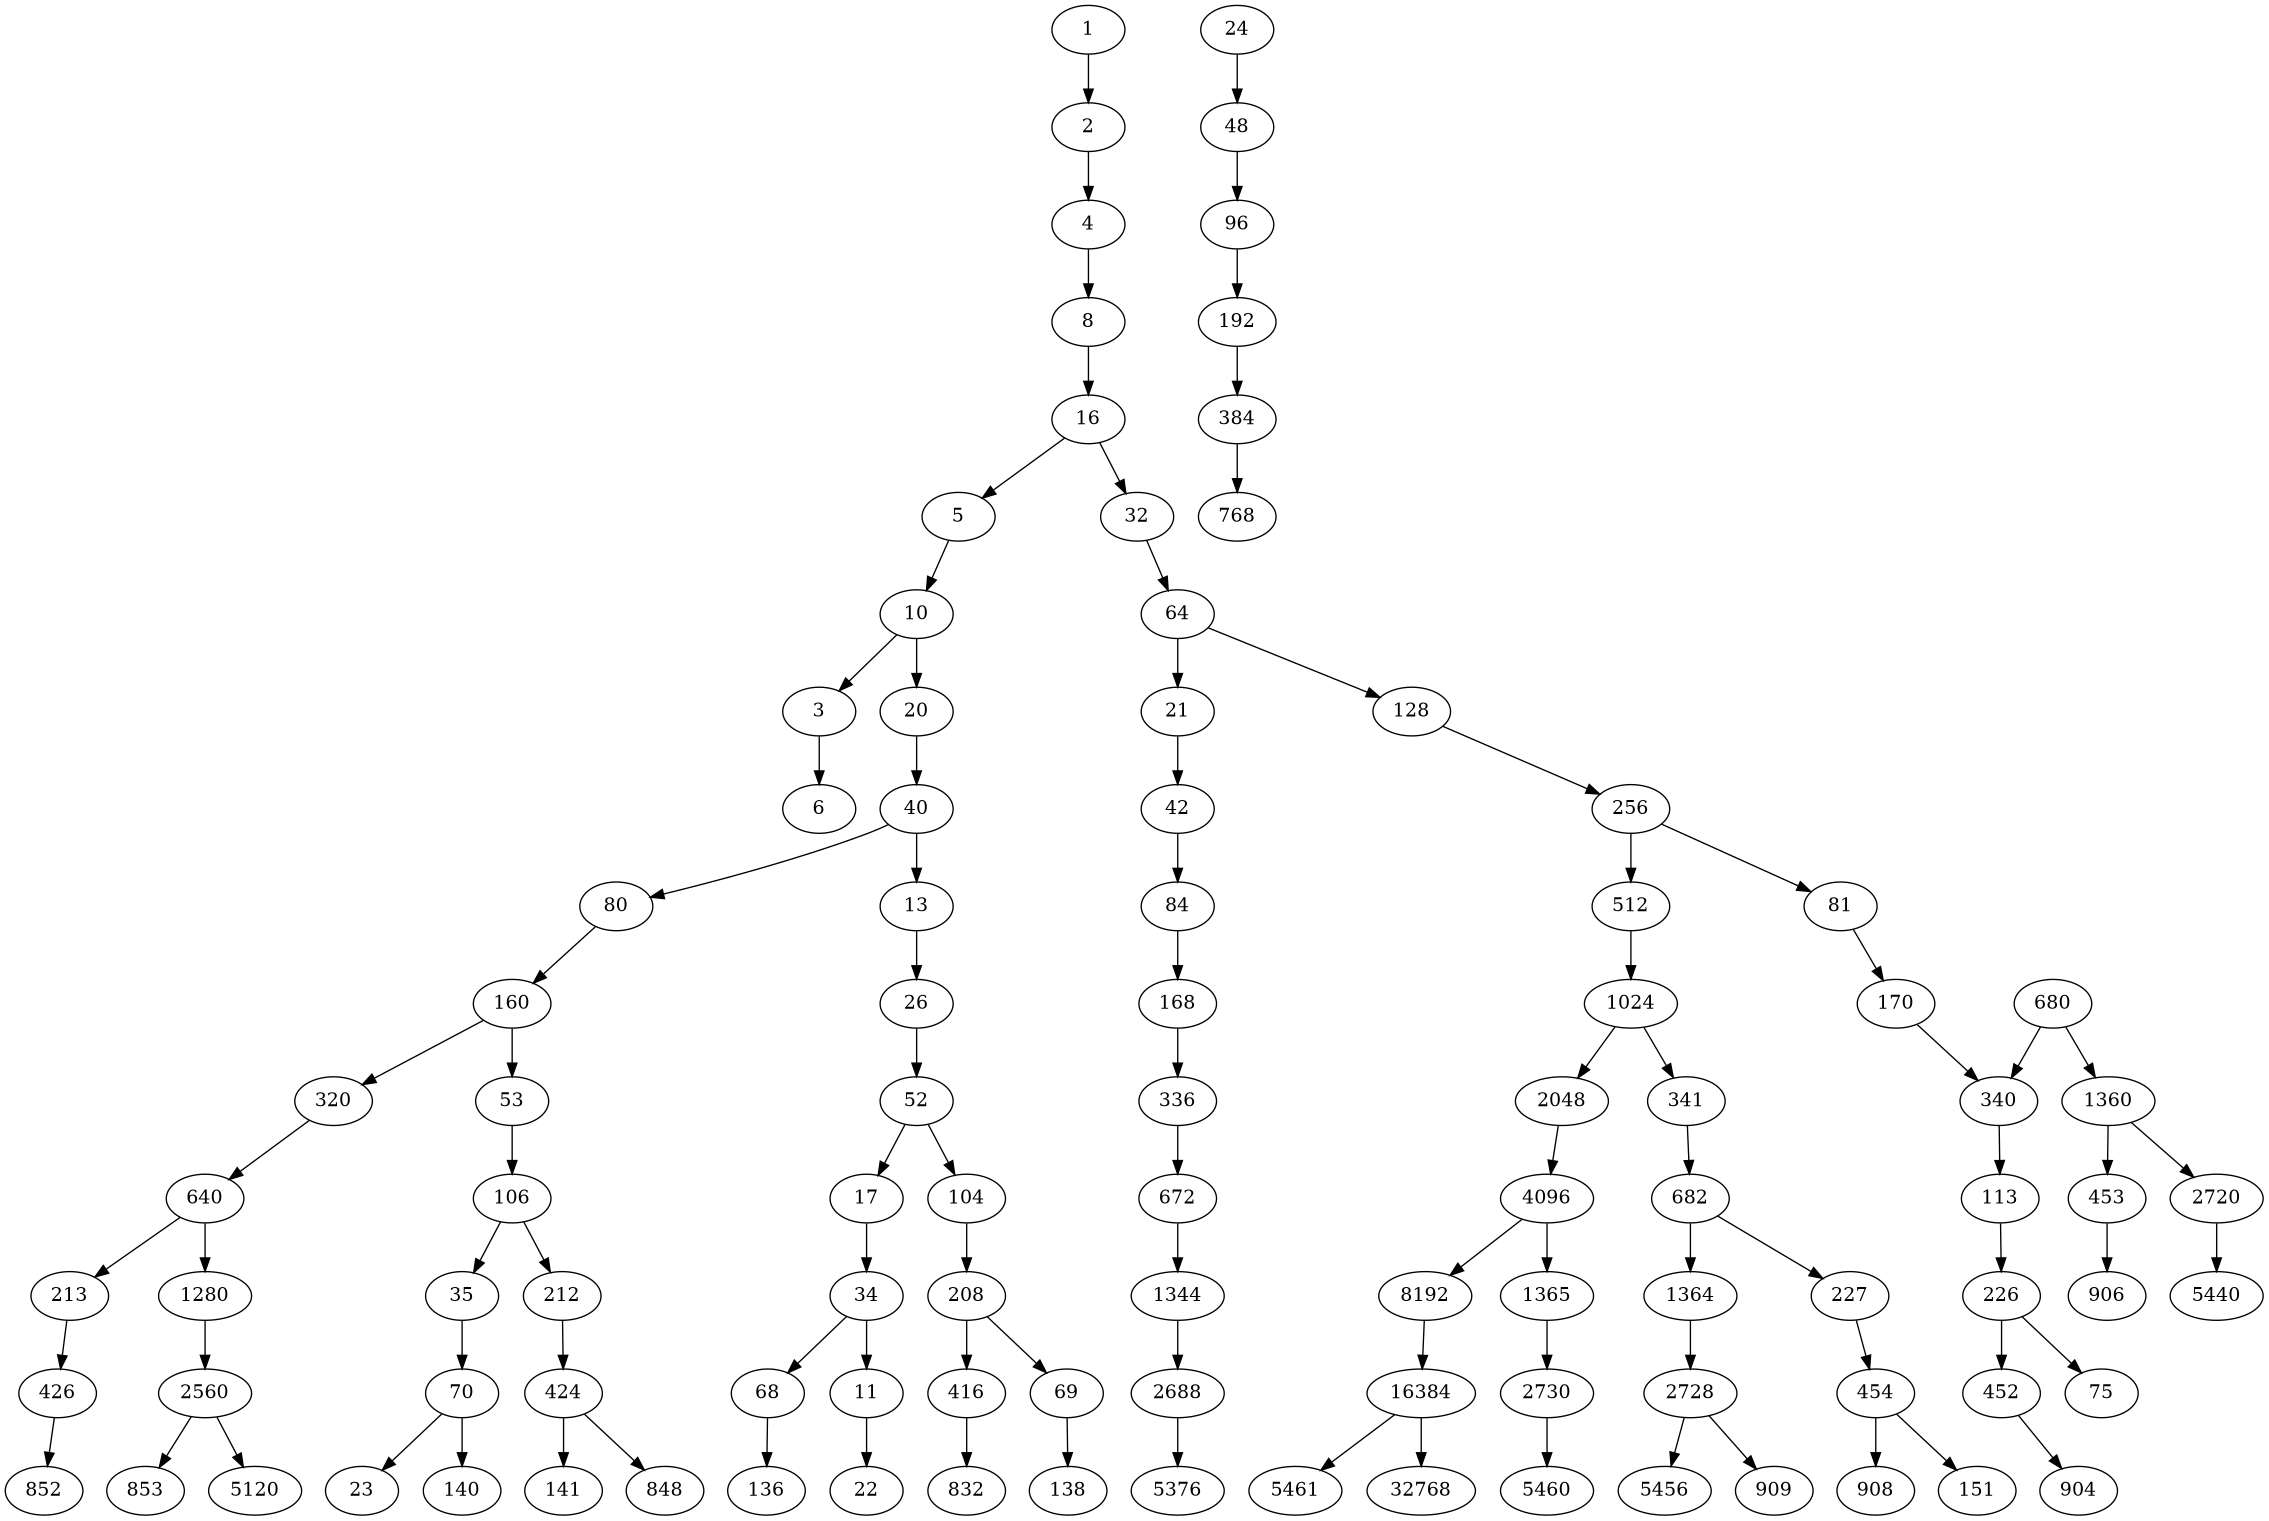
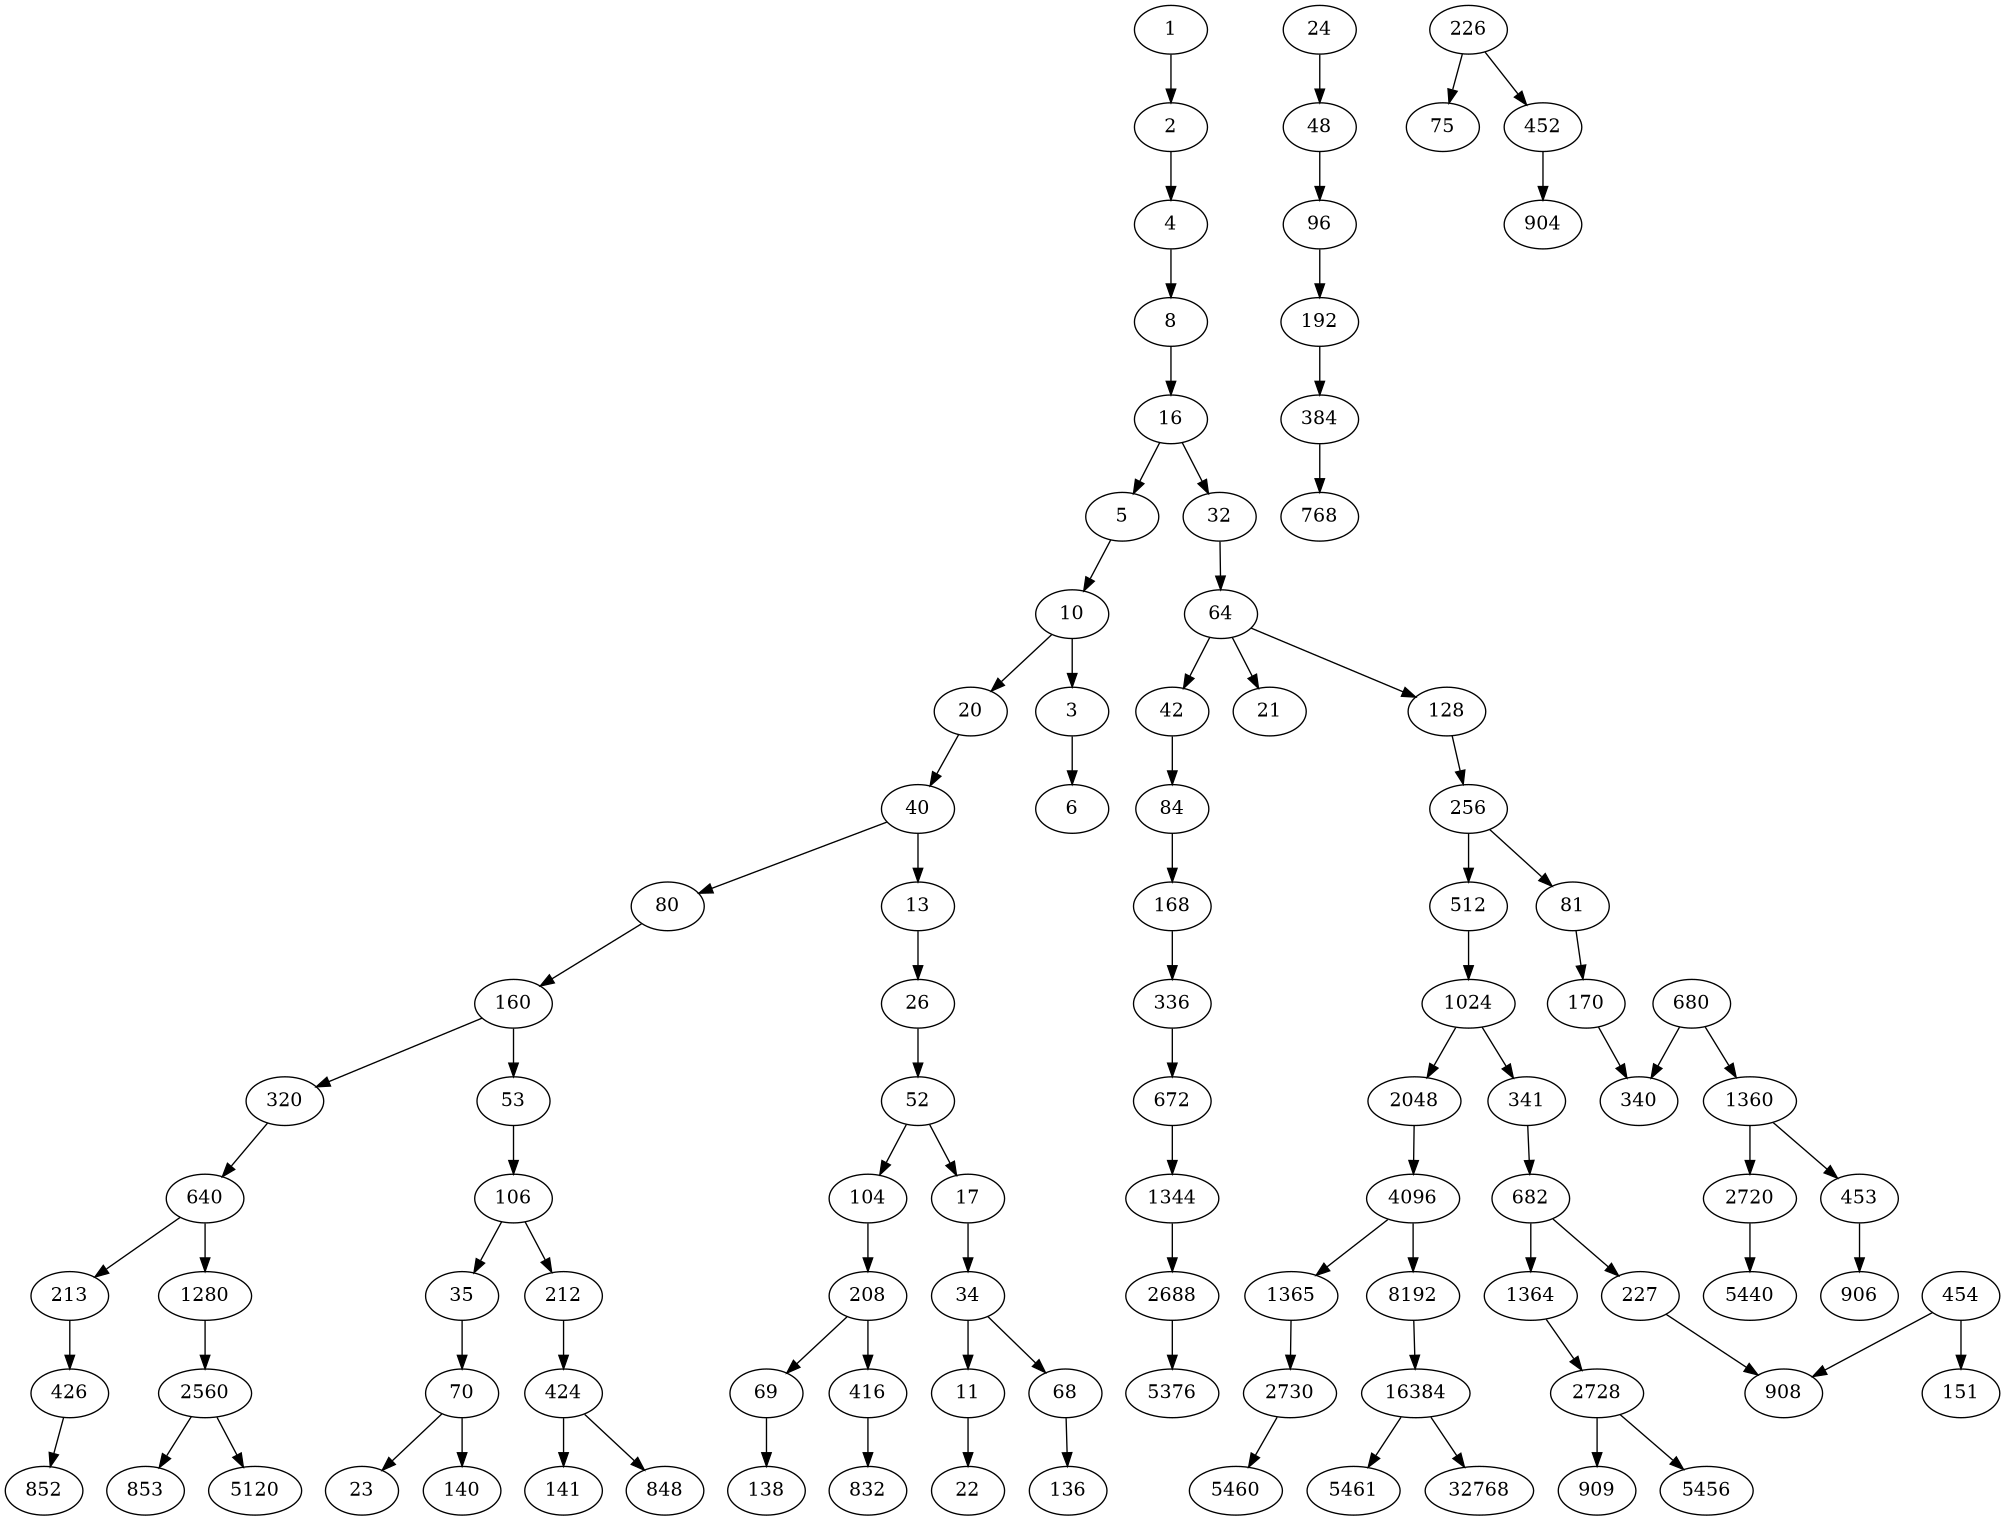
(1178, 754) -> (1200, 657)
(2000, 1199) -> none
(1861, 1338) -> (1706, 1341)
